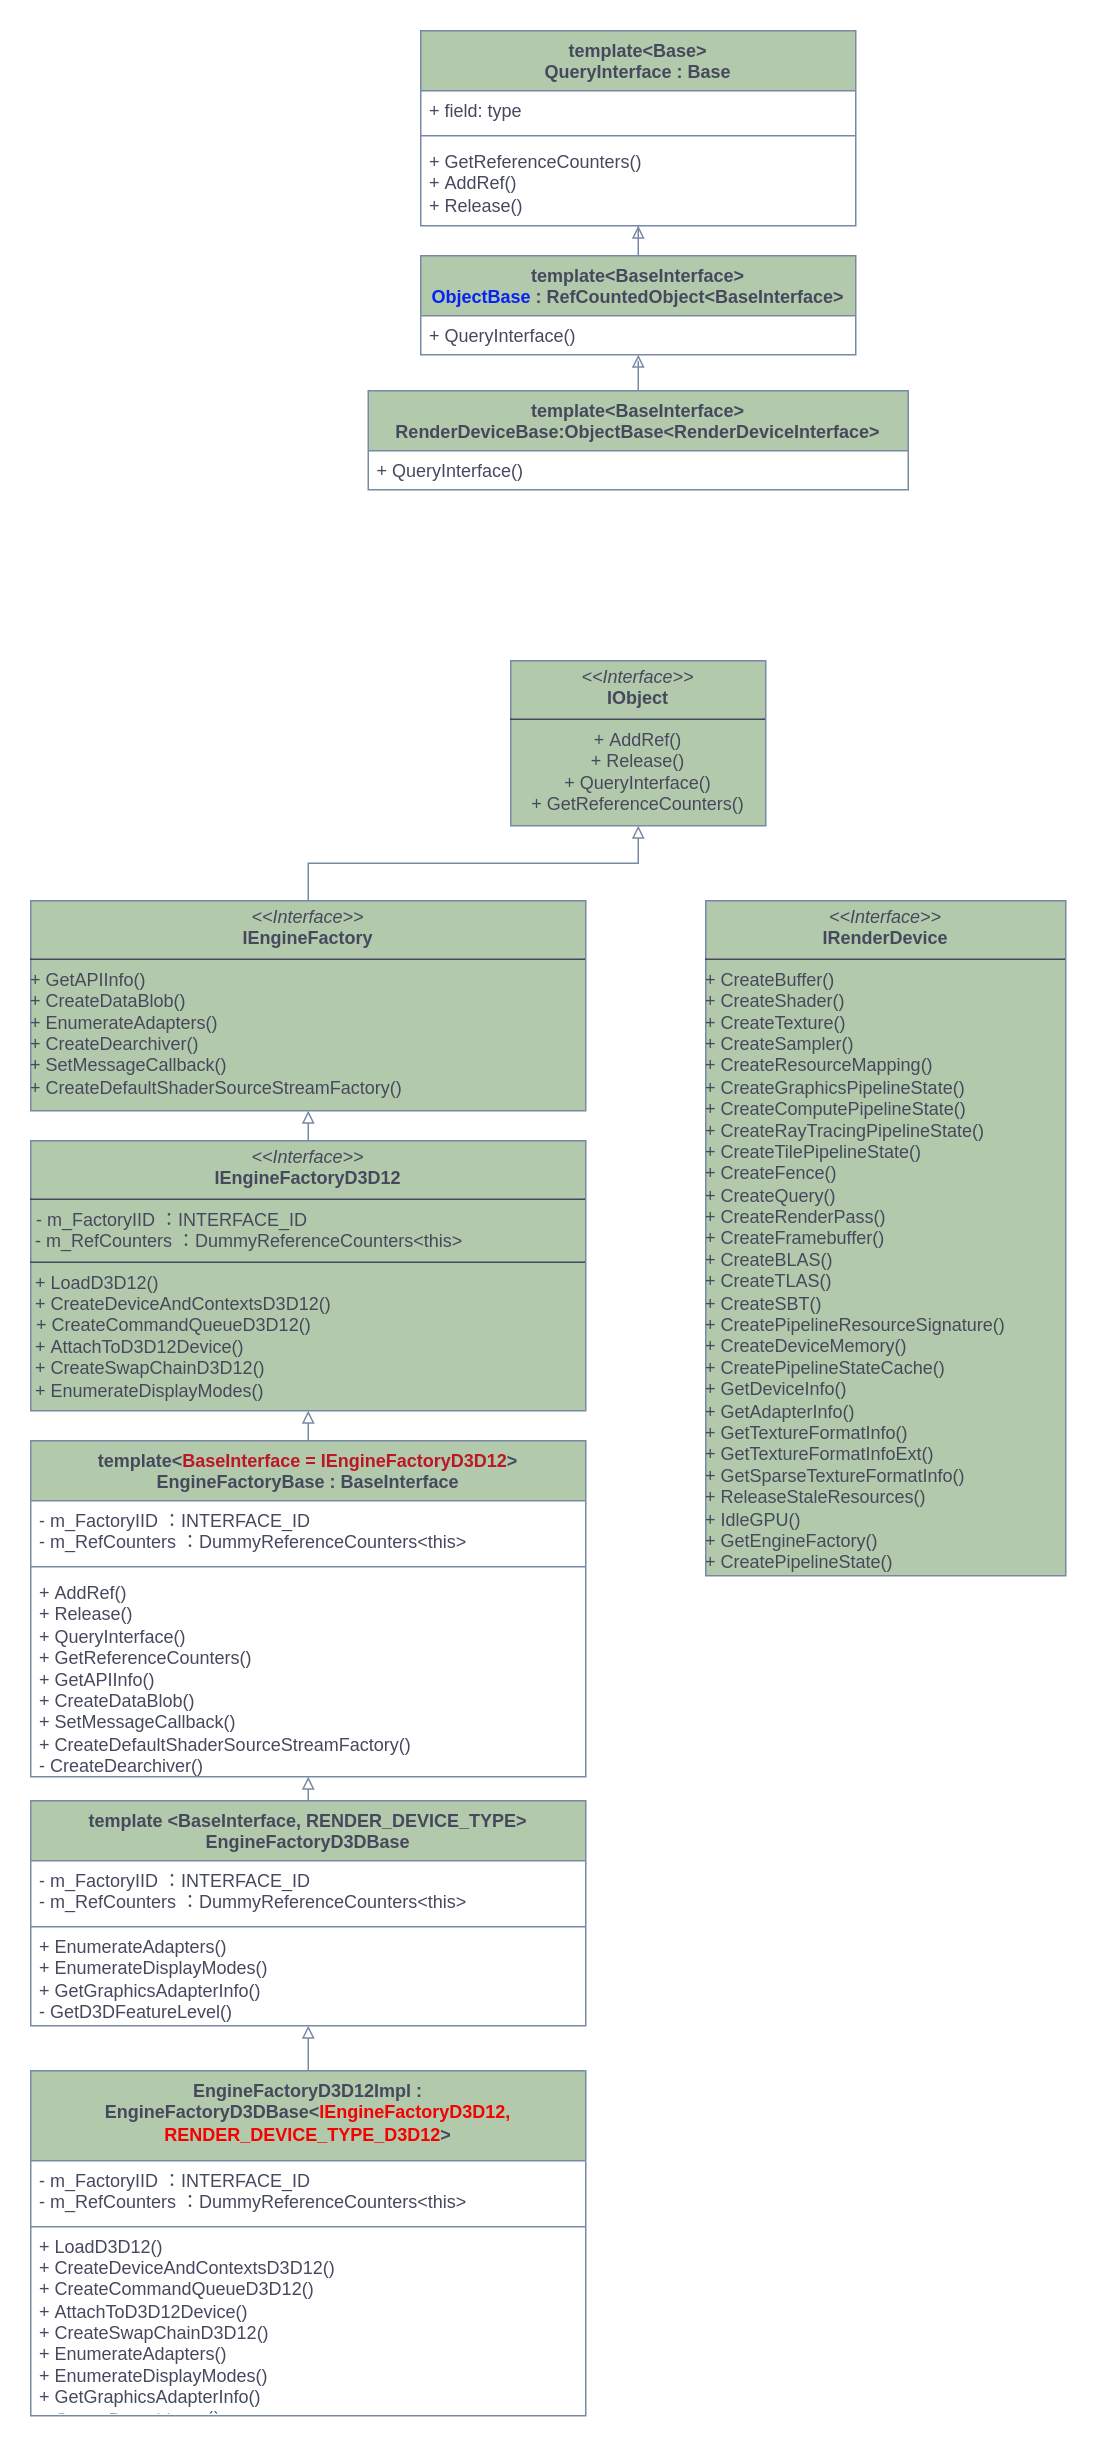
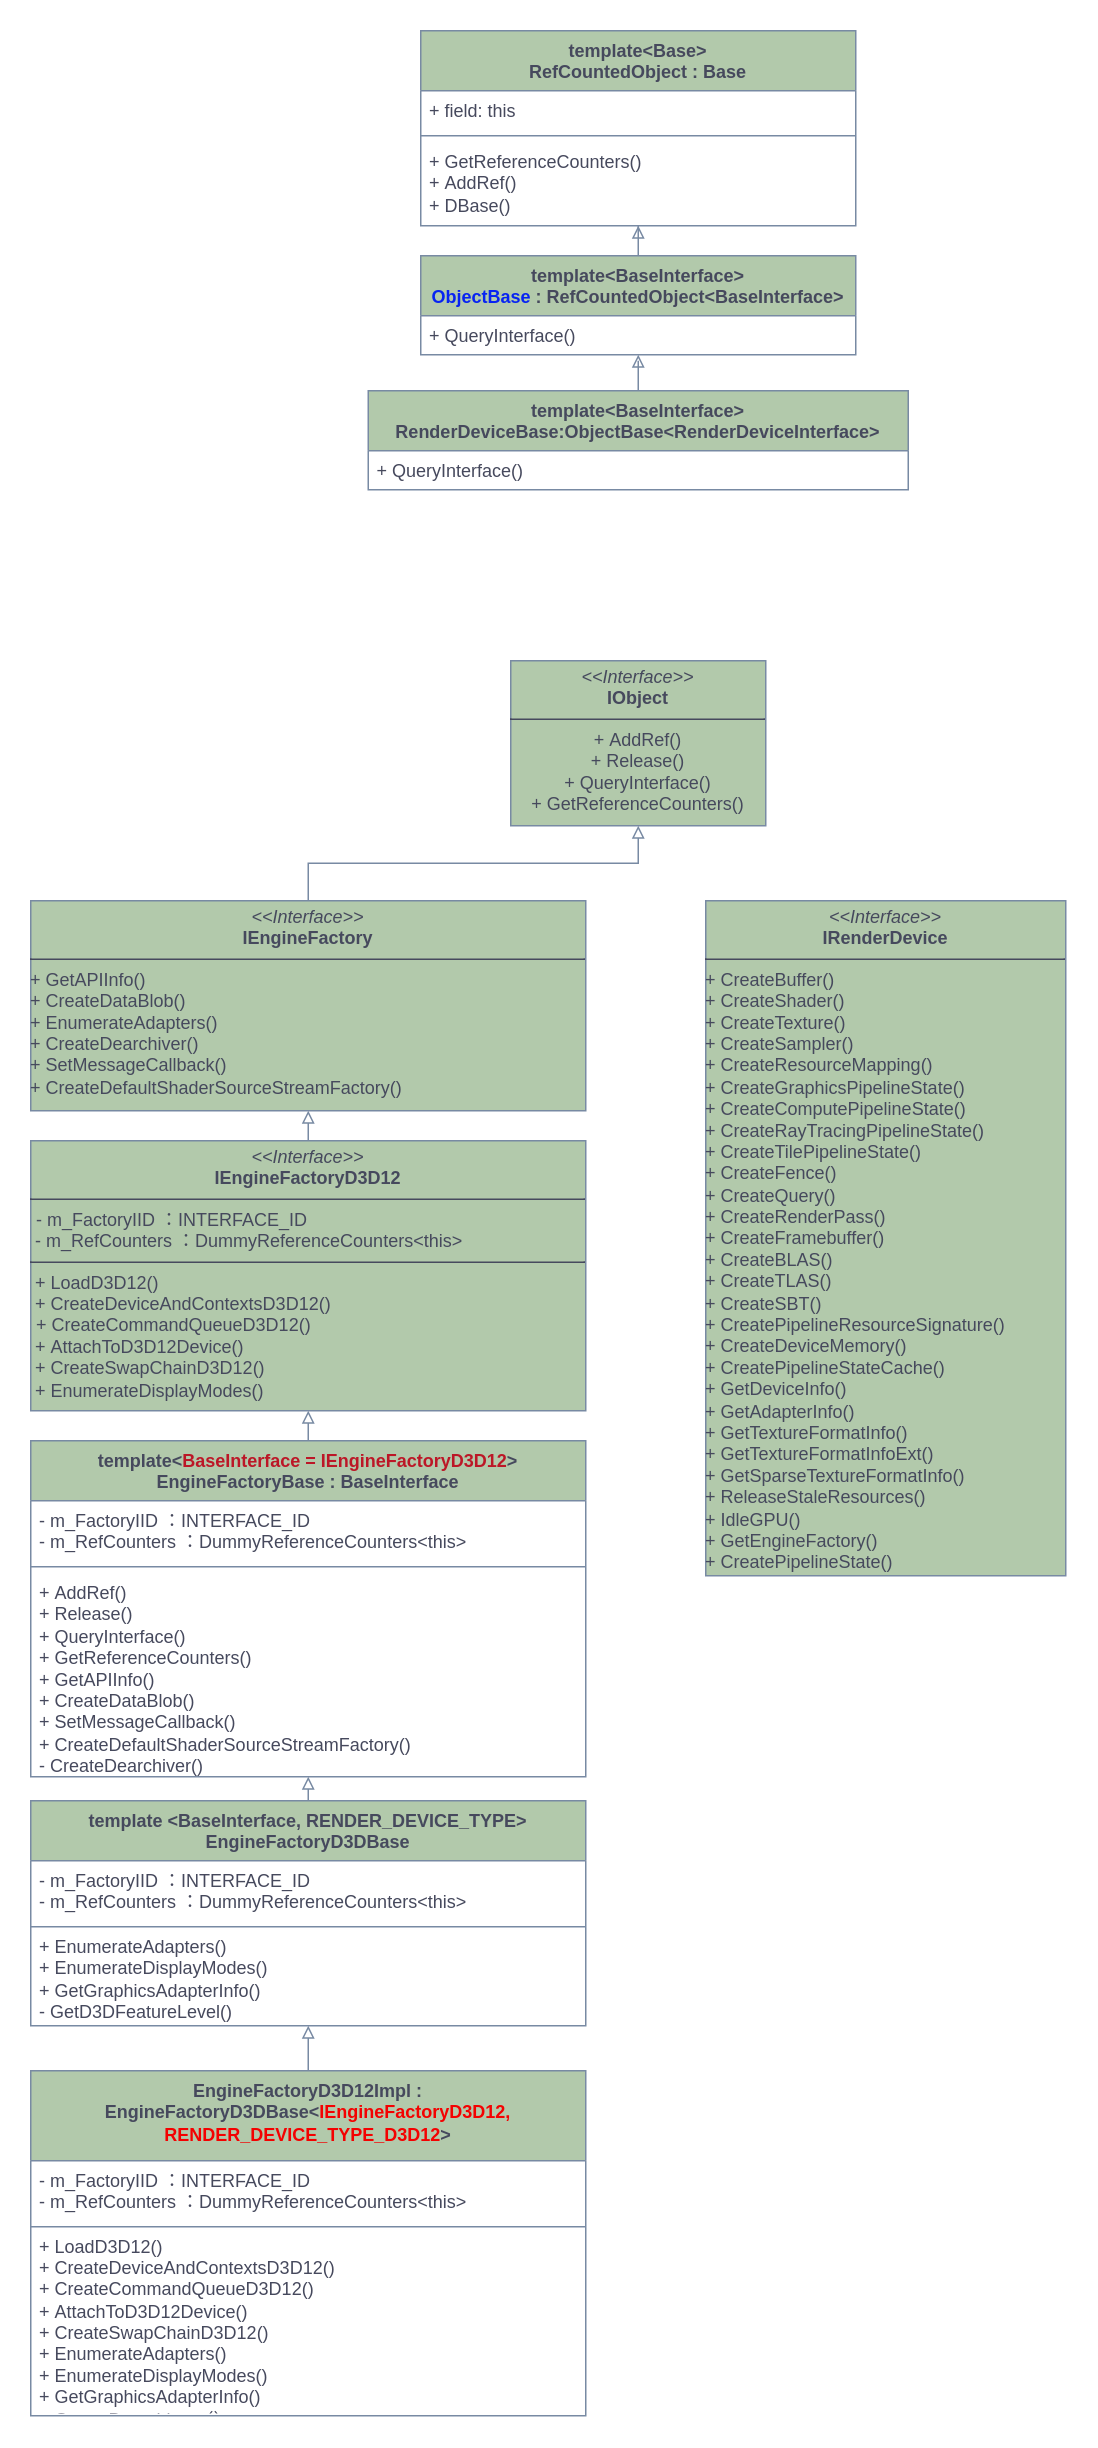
(638, 63) -> (638, 63)
(484, 112) -> (481, 112)
(548, 185) -> (548, 185)
